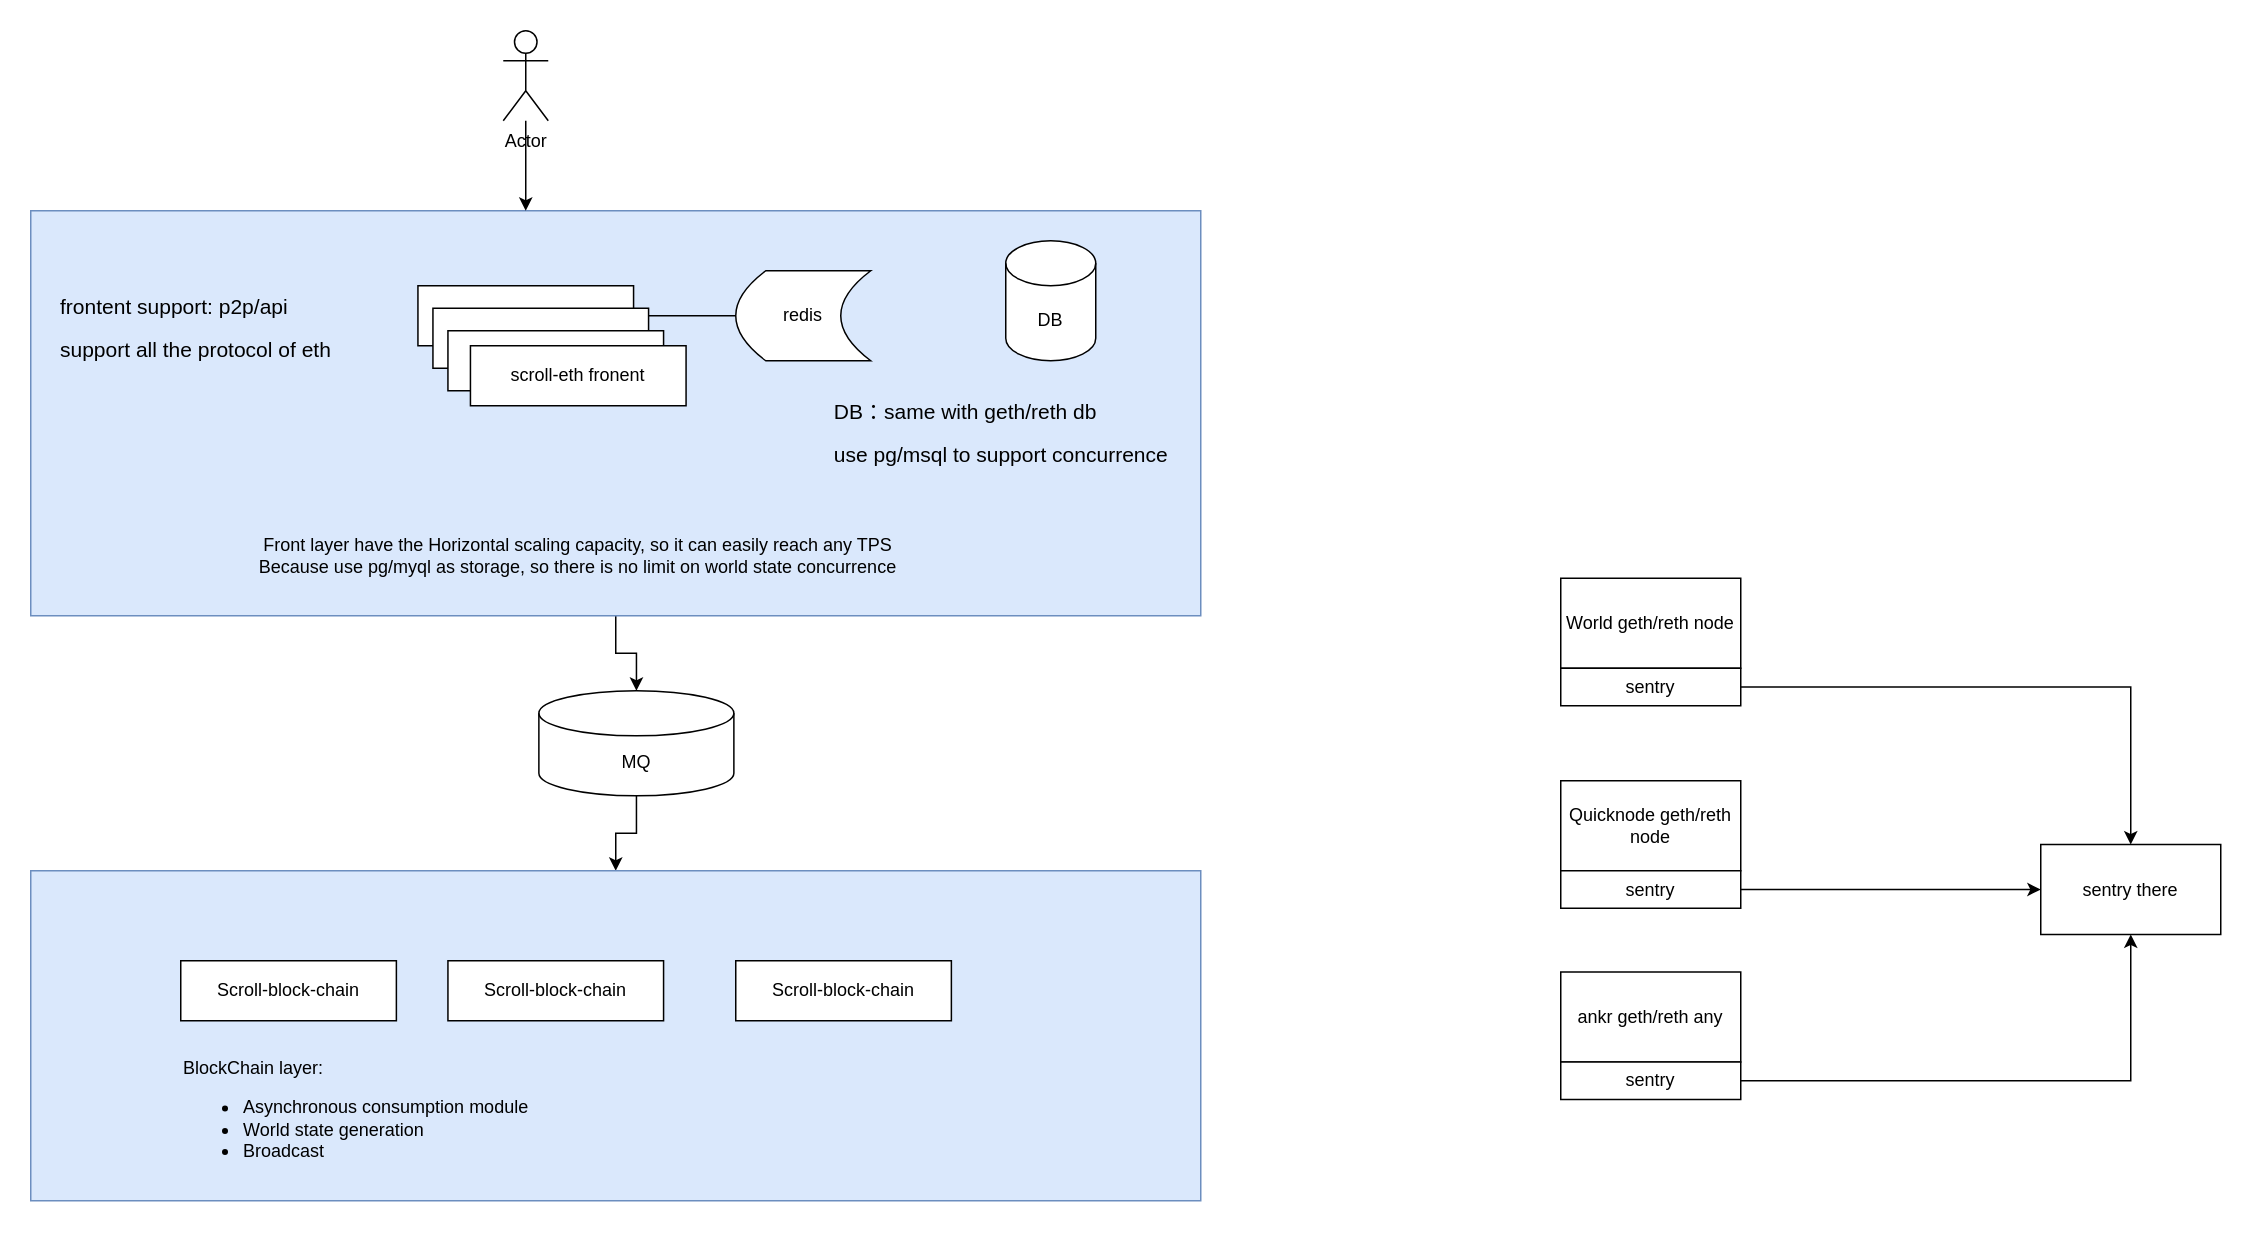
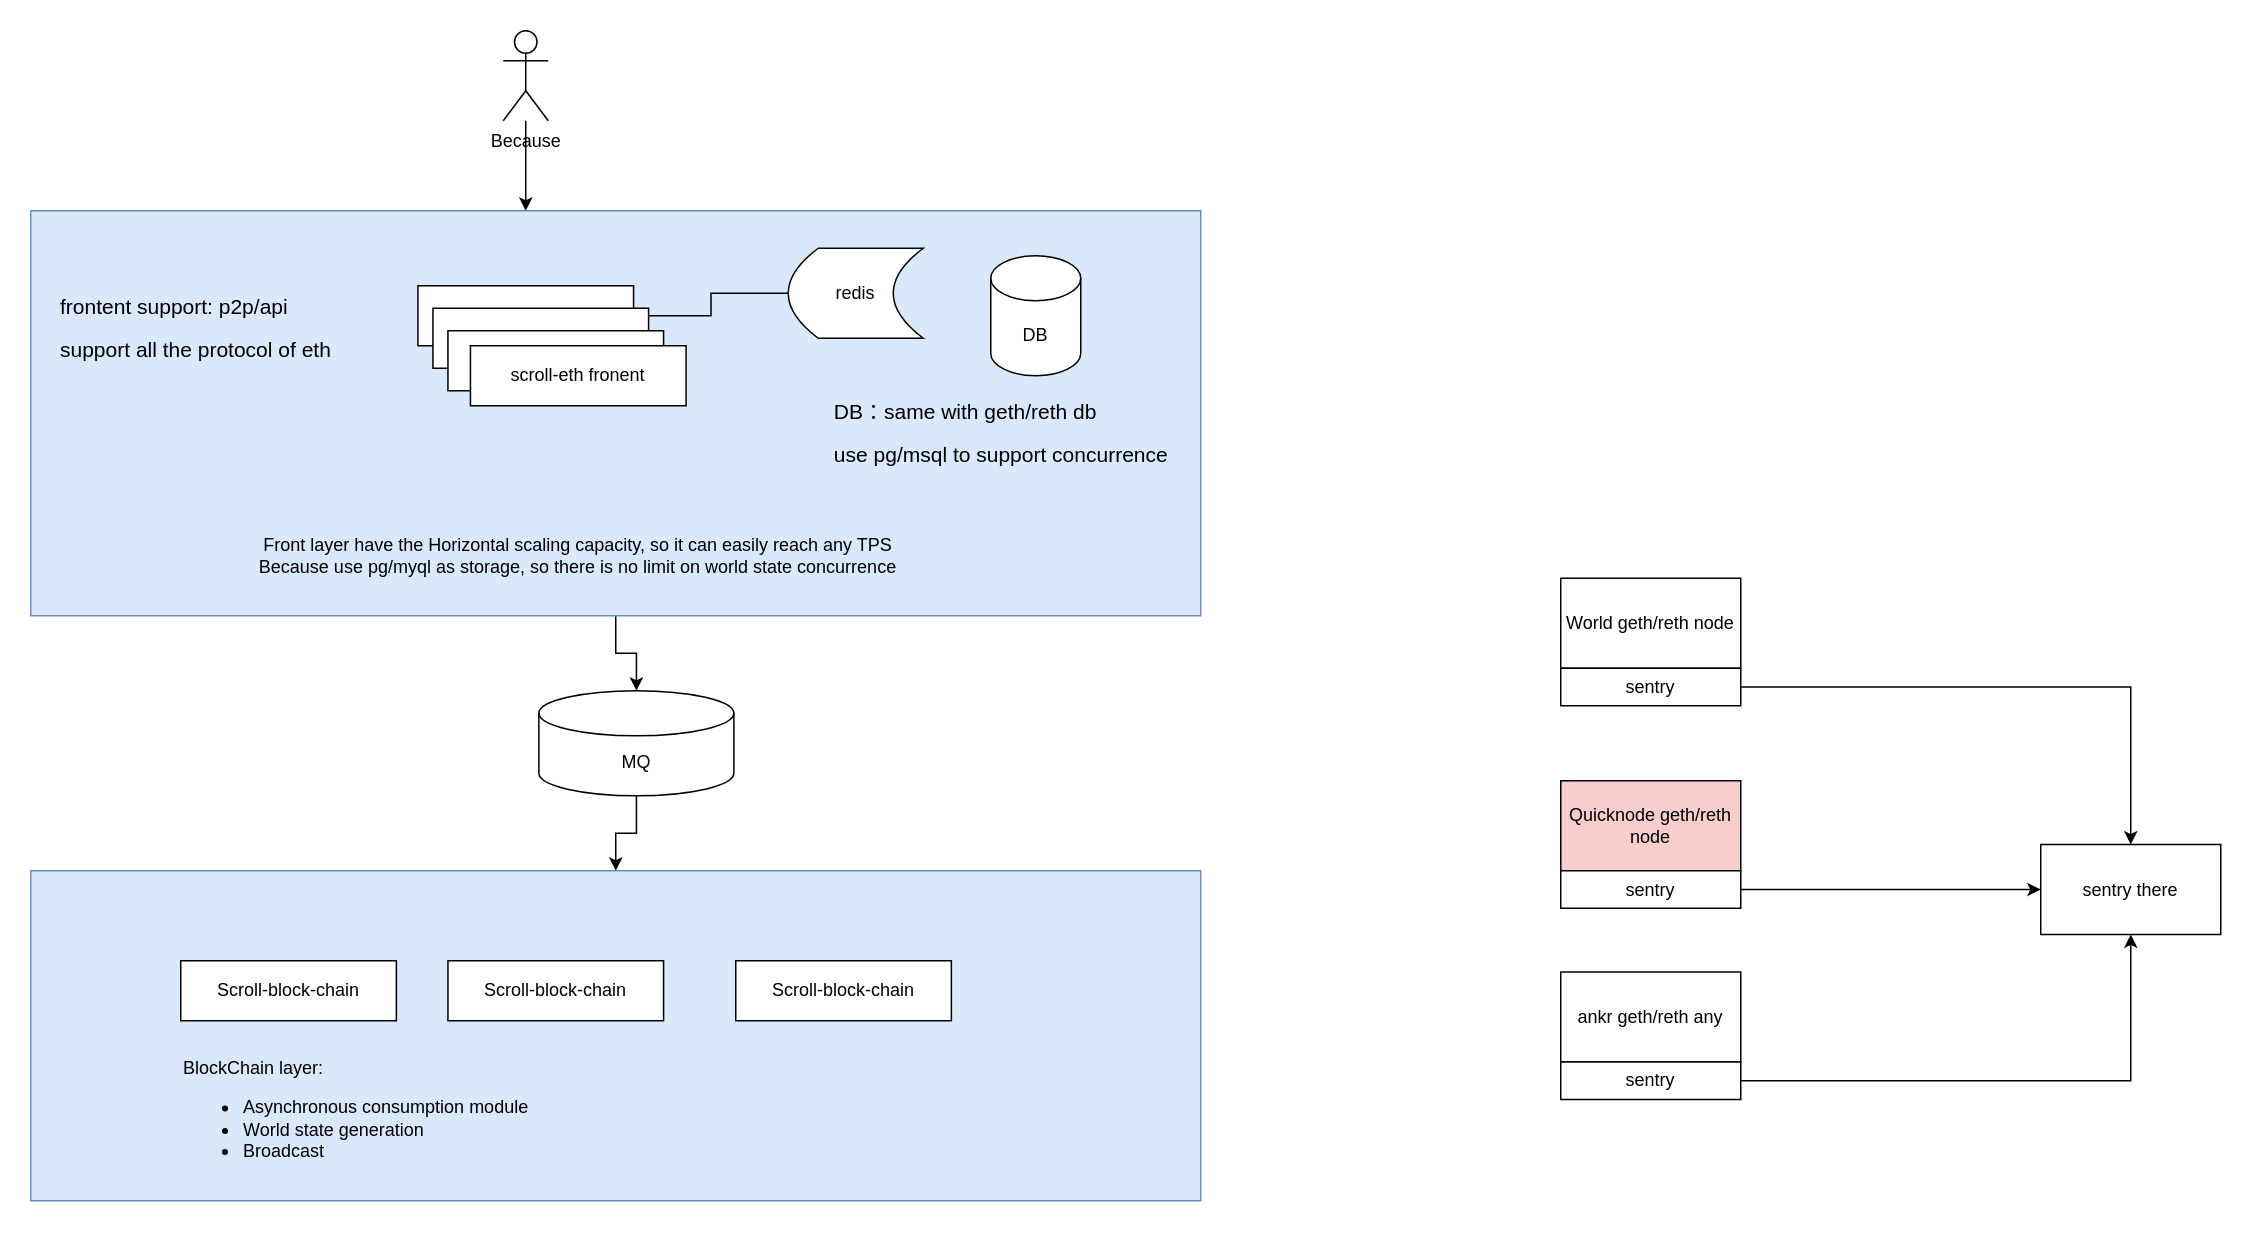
(527, 142) -> (527, 142)
(1051, 301) -> (1036, 316)
(803, 316) -> (856, 293)
(1651, 826) -> (1651, 826)
